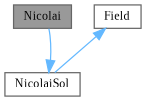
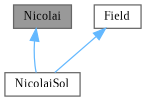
(51, 44) -> (34, 57)
